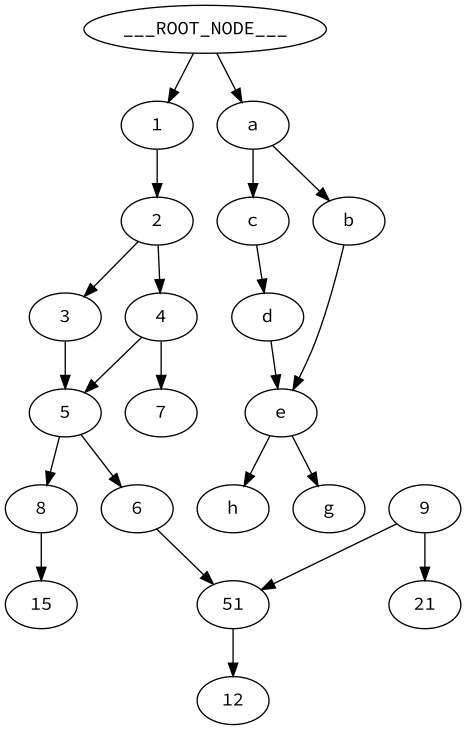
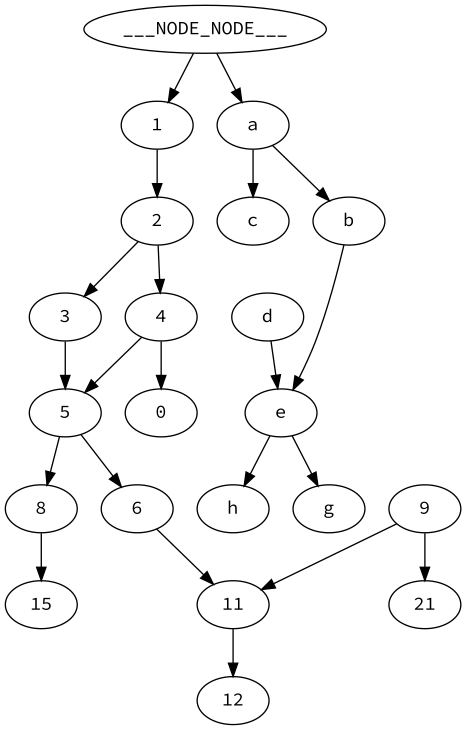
(205, 29) -> (205, 29)
(259, 262) -> none
(161, 413) -> (161, 413)
(233, 605) -> (233, 605)
